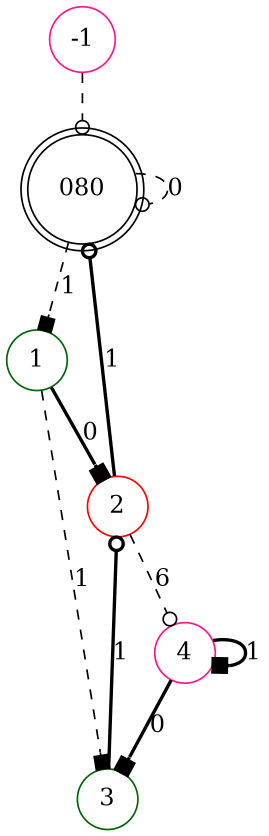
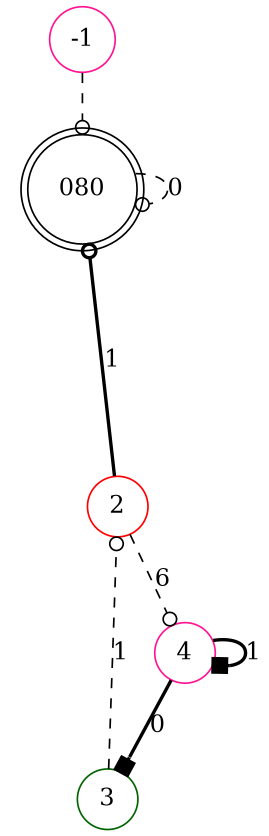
(37, 360) -> none
(112, 660) -> (112, 660)
